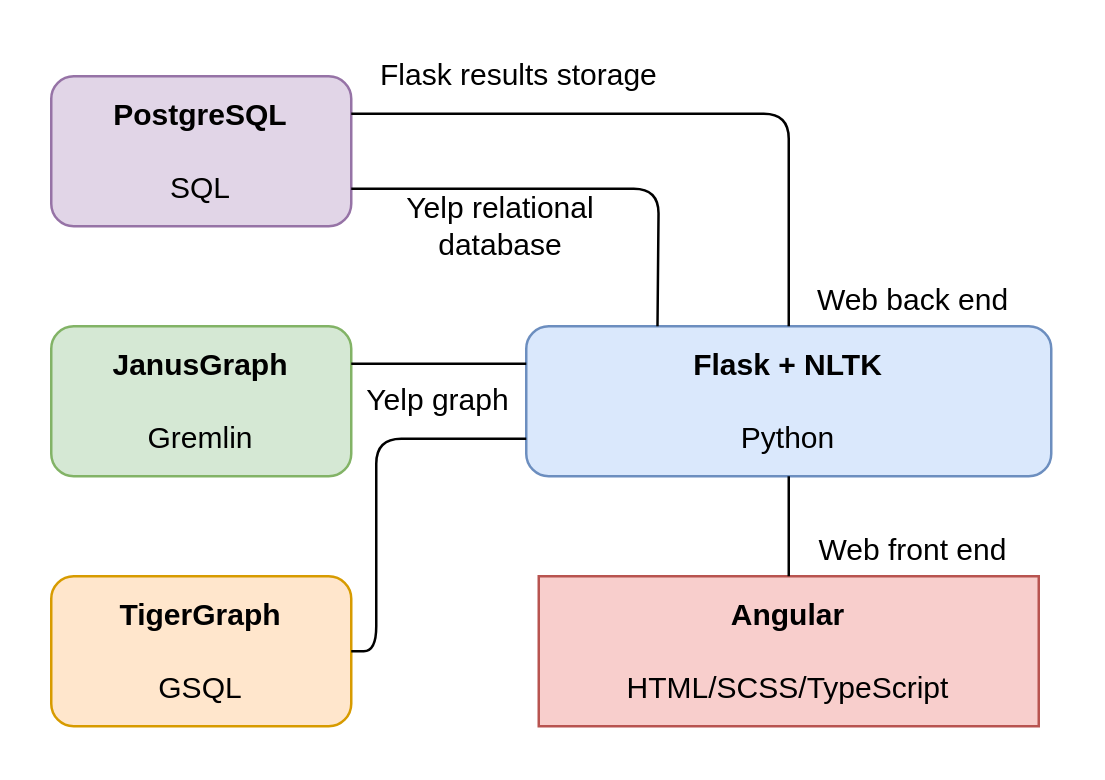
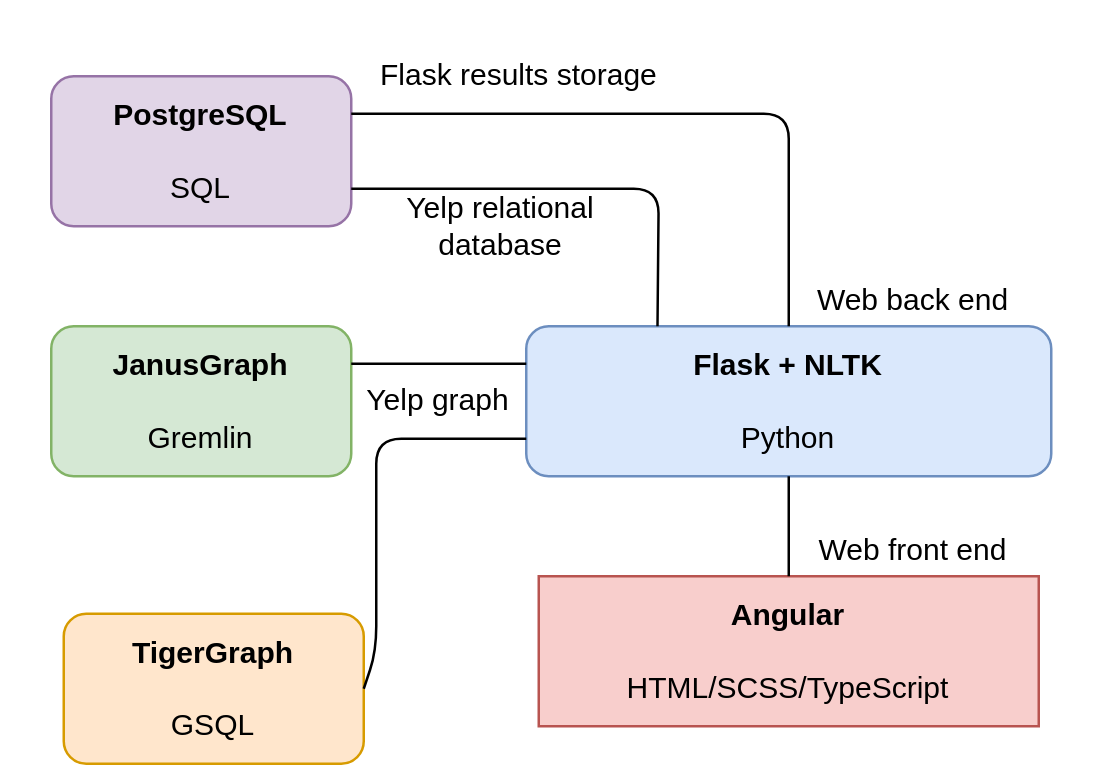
(201, 651) -> (214, 689)
